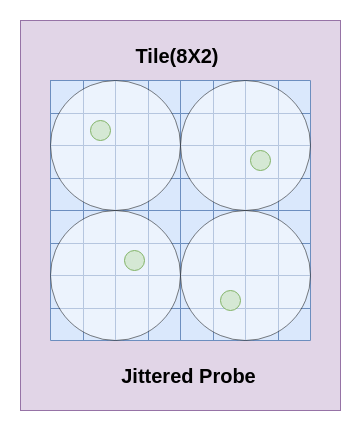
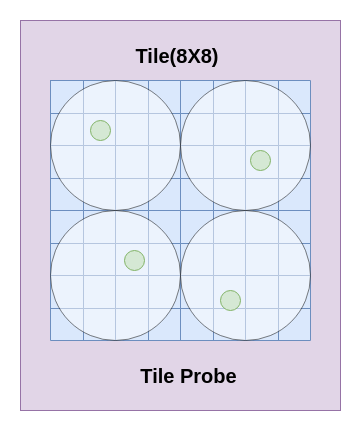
(178, 56) -> (178, 56)
(189, 376) -> (189, 376)
